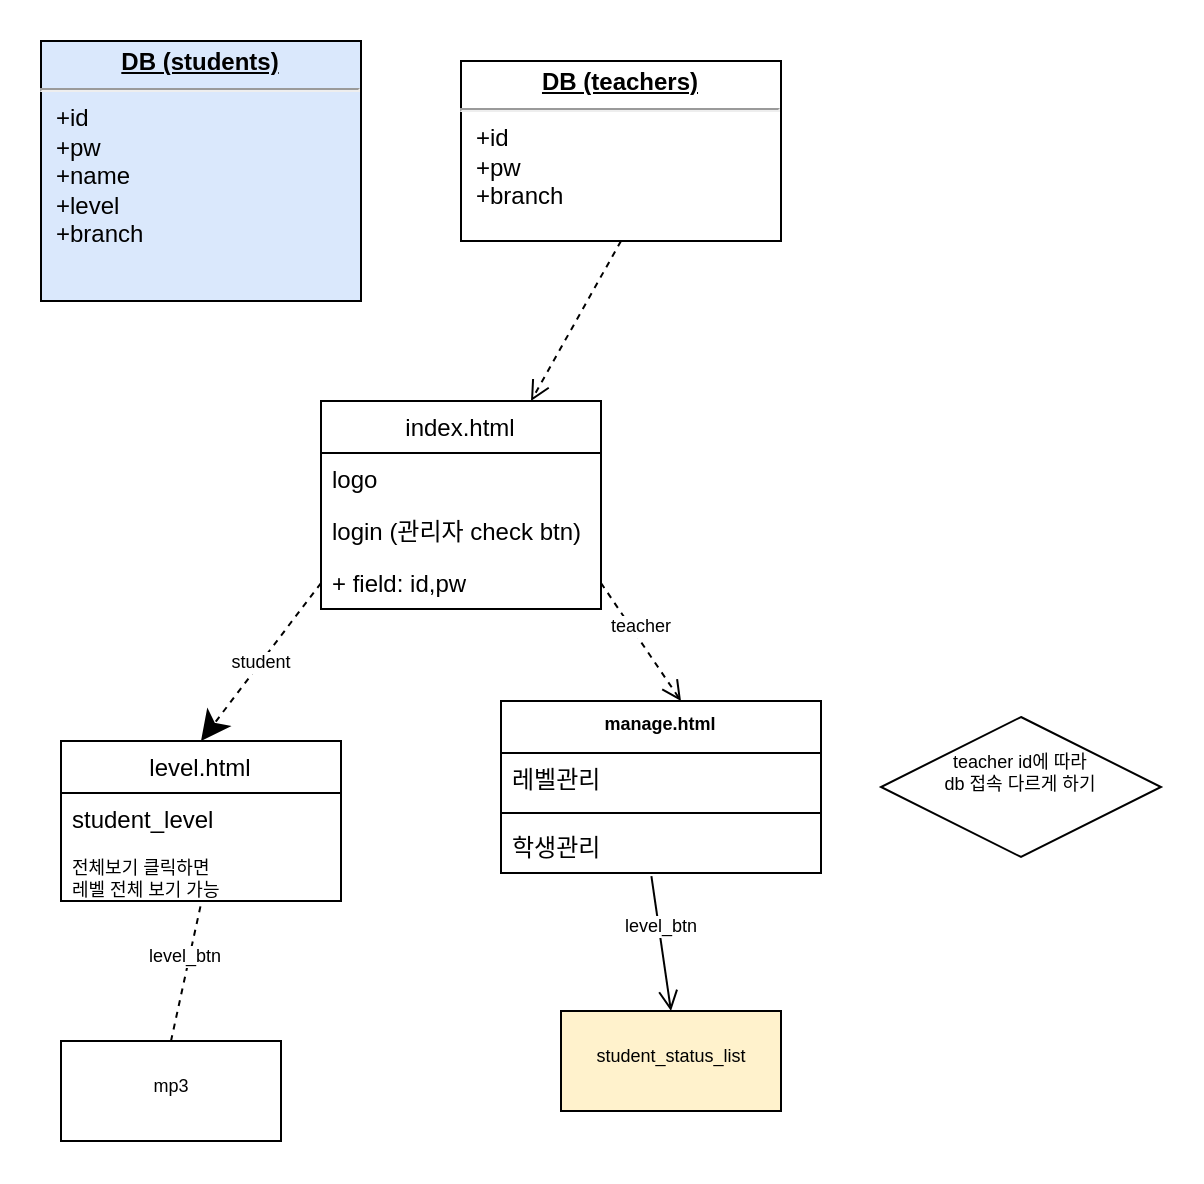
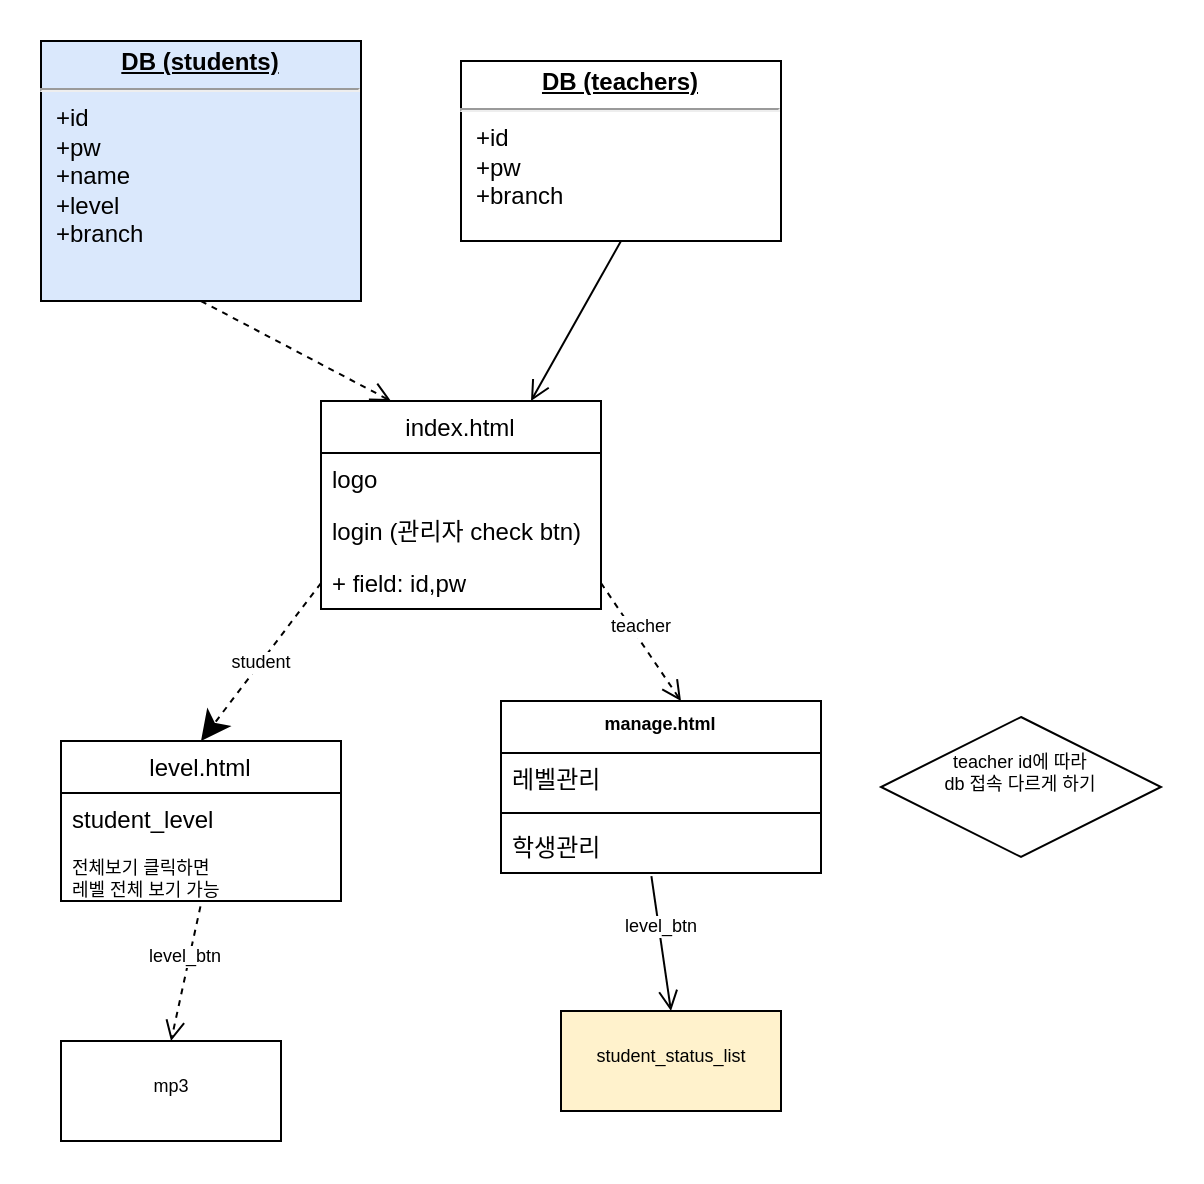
(576, 320) -> (576, 320)
none -> (292, 349)
(173, 1034) -> (173, 1033)
